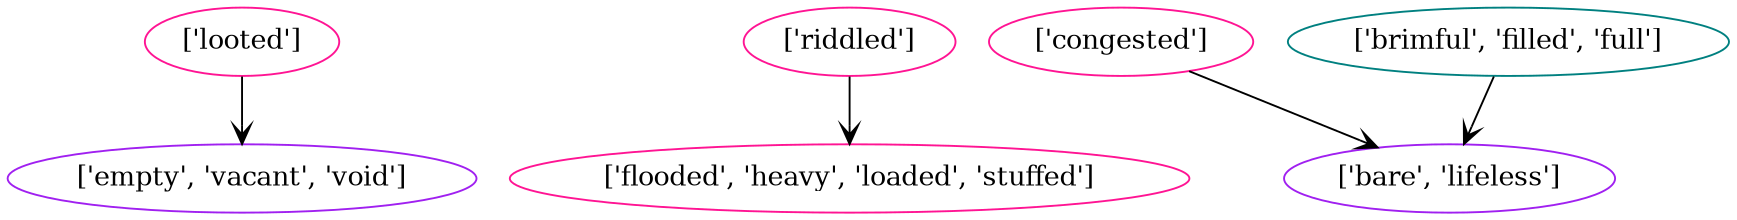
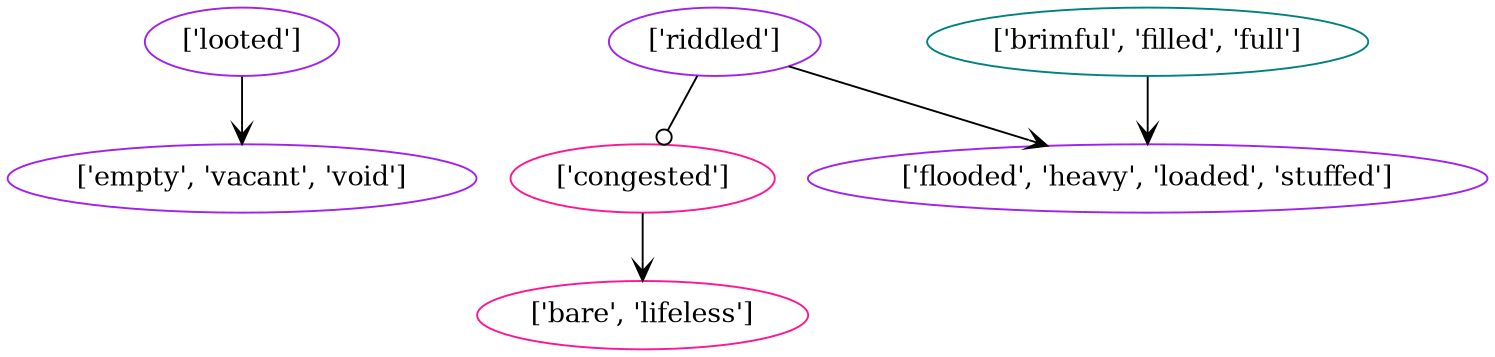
(242, 42) -> (242, 42)
(850, 42) -> (715, 42)
(1483, 102) -> (1148, 101)
none -> (683, 103)
(850, 178) -> (1148, 178)
(1450, 178) -> (643, 315)
